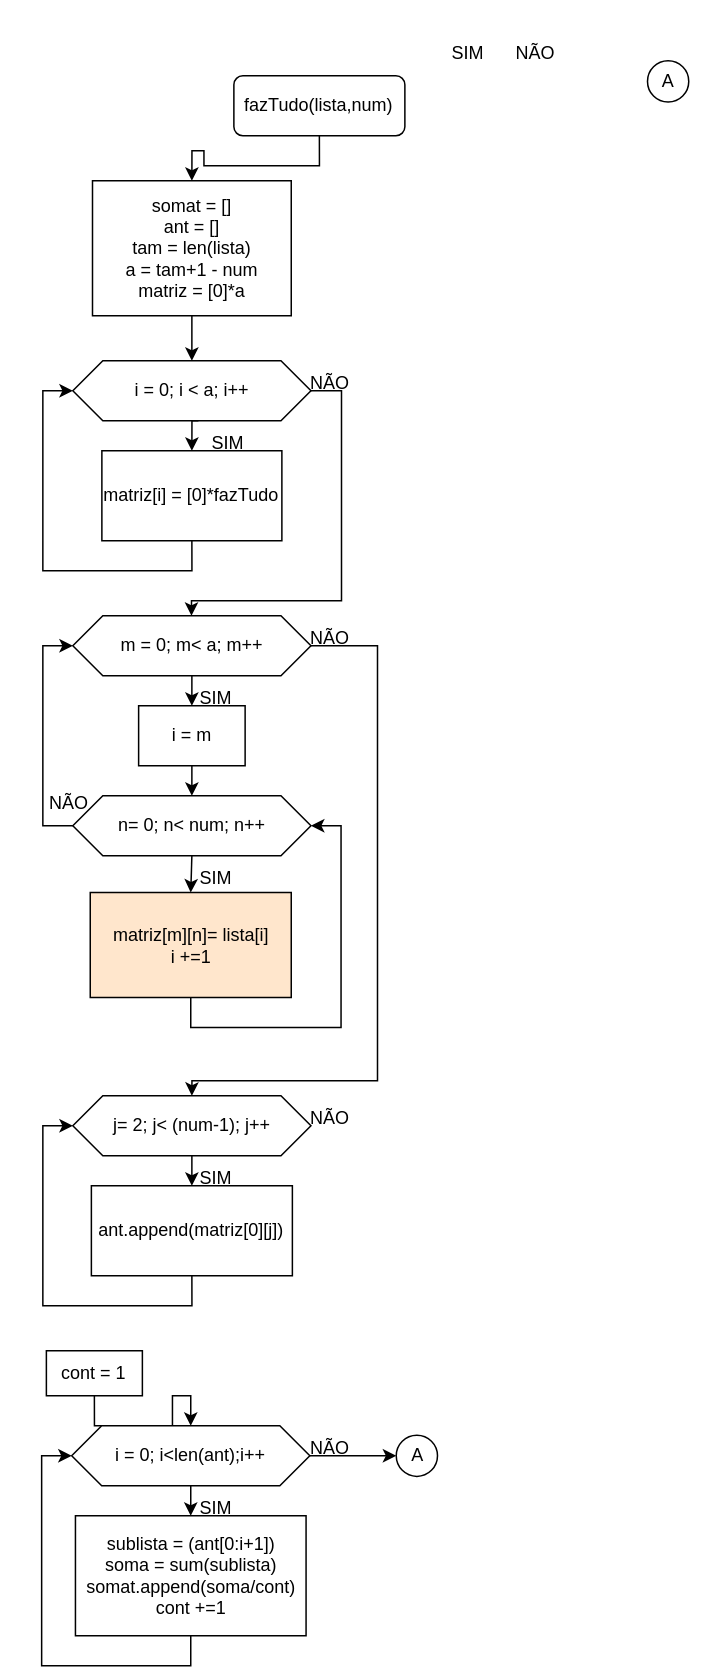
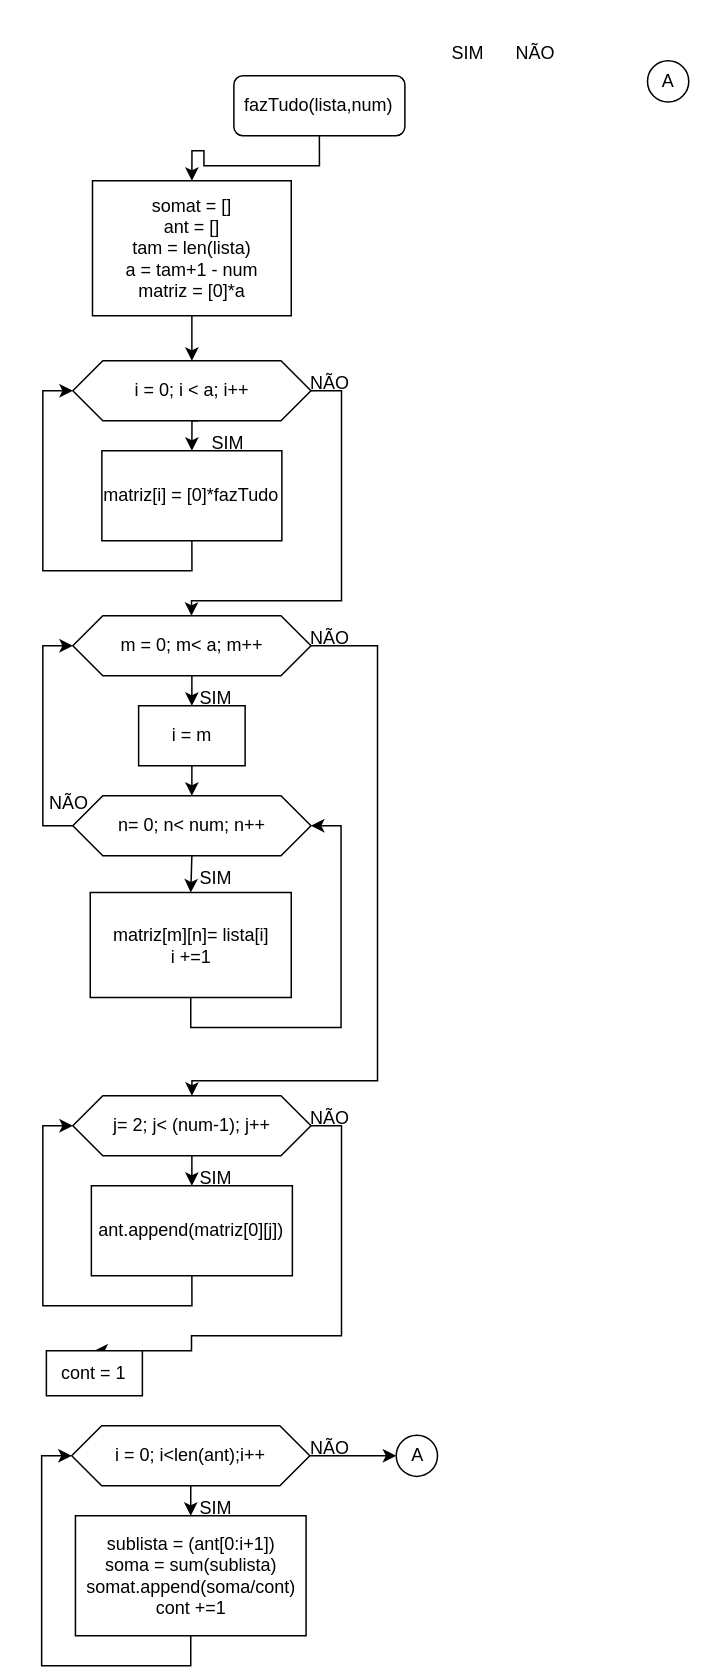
(191, 945) -> (191, 945)
none -> (341, 1323)
(175, 1396) -> none
